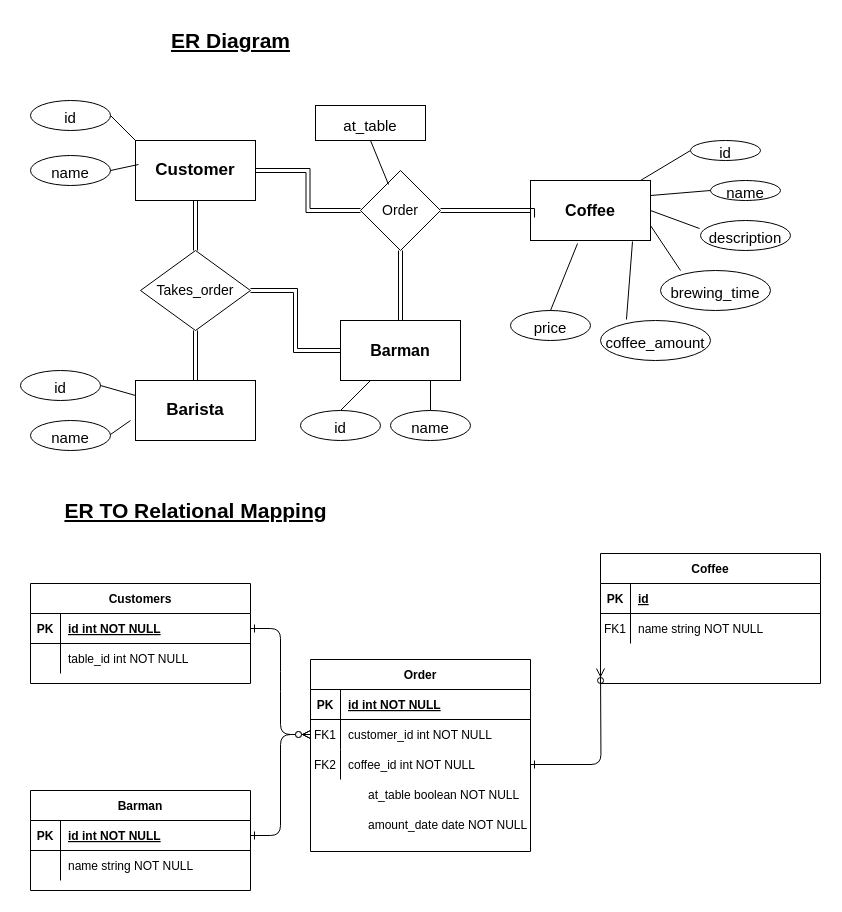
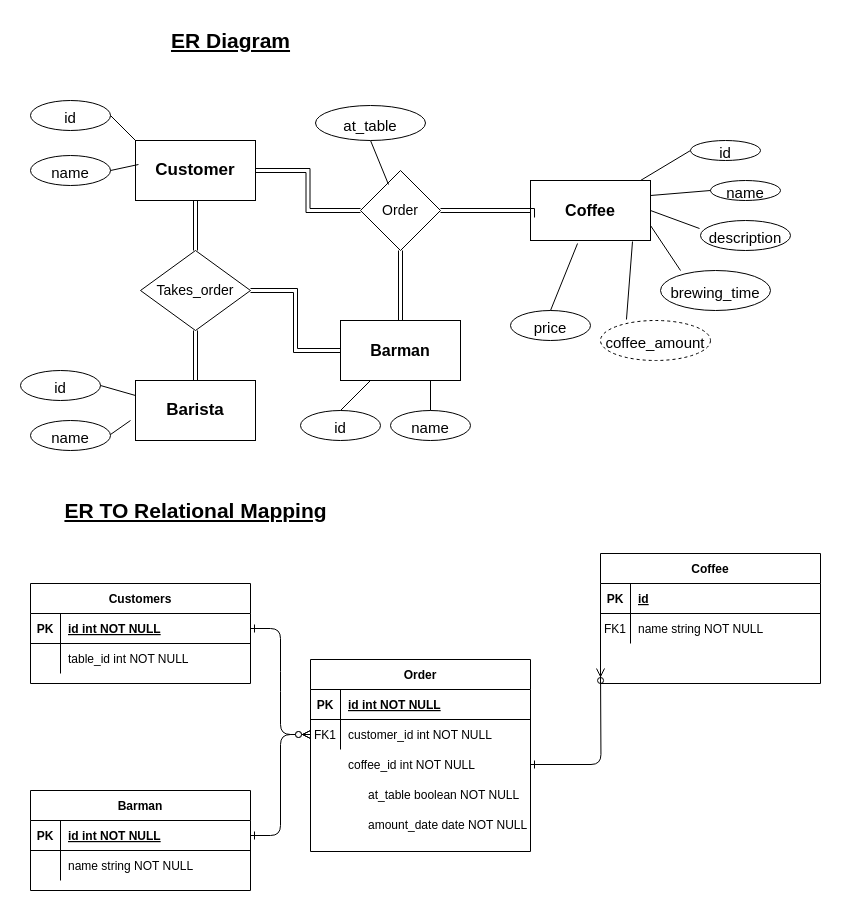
(371, 123) -> (371, 123)
(656, 341) -> (656, 341)
(326, 765) -> none
